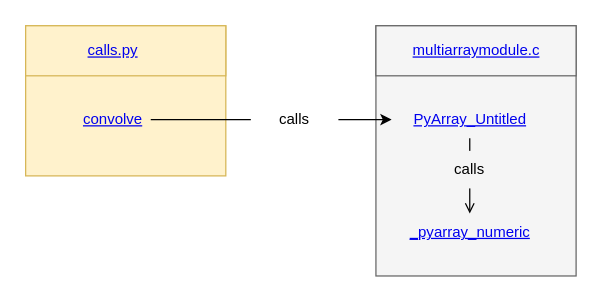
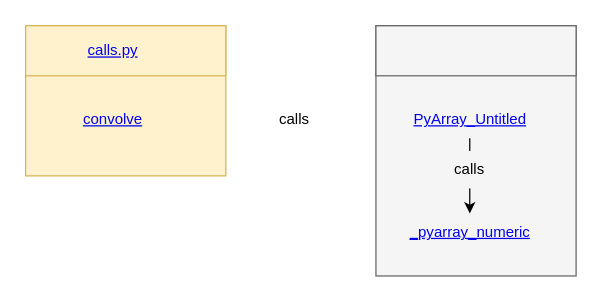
(476, 51) -> none
(201, 119) -> none
(469, 206) -> (469, 203)
